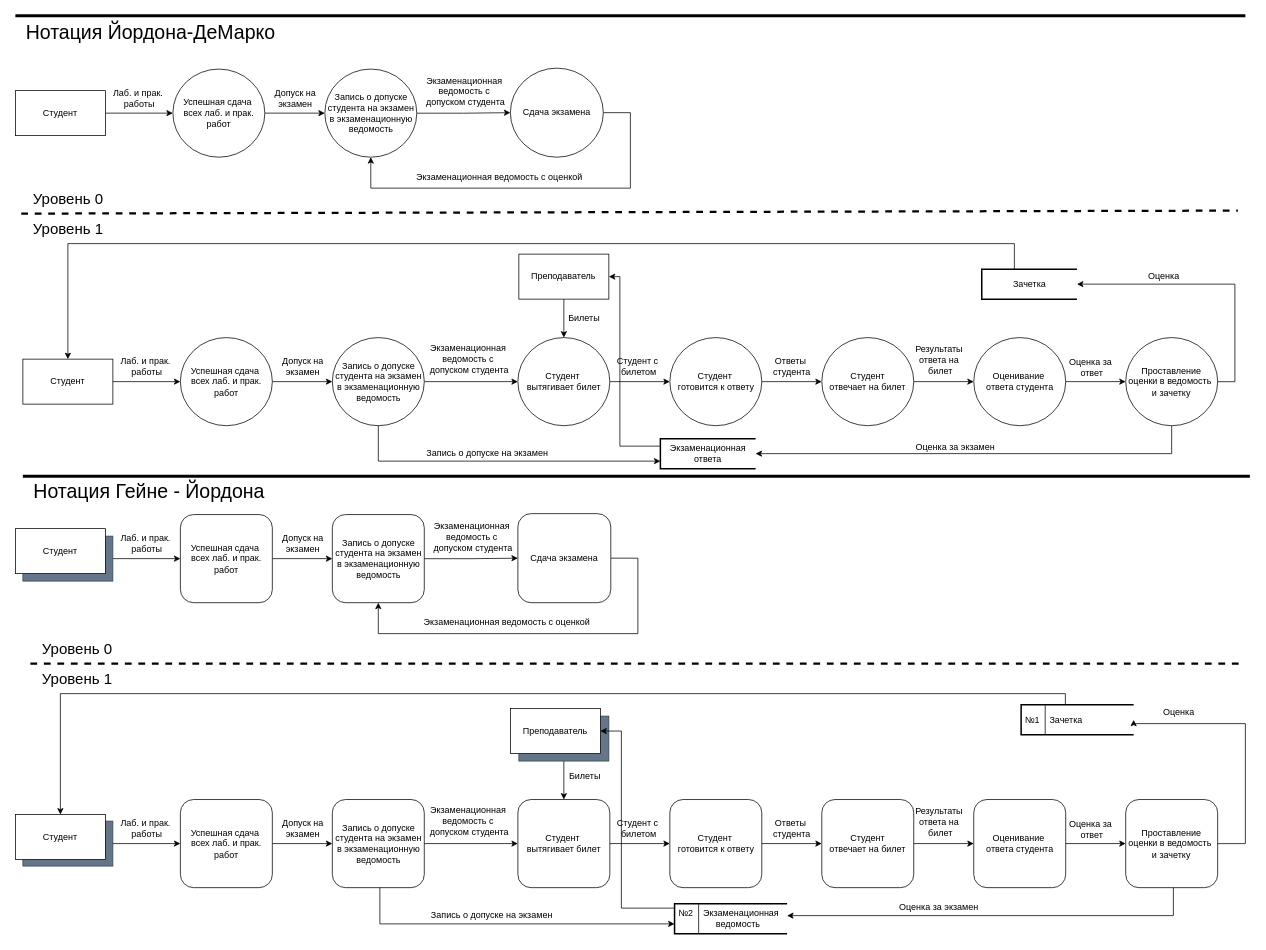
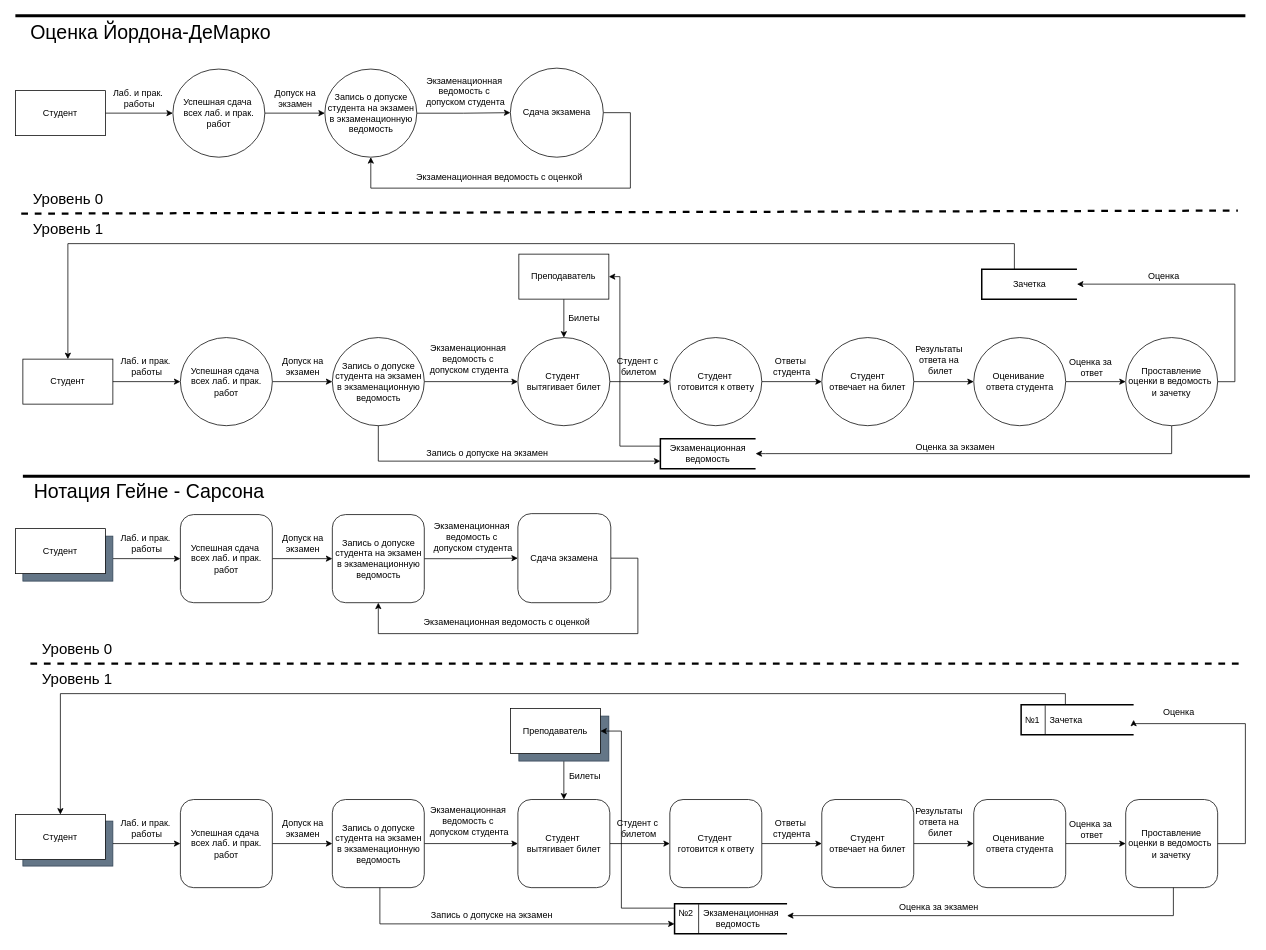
(151, 33) -> (151, 33)
(708, 453) -> (708, 453)
(149, 491) -> (149, 491)
